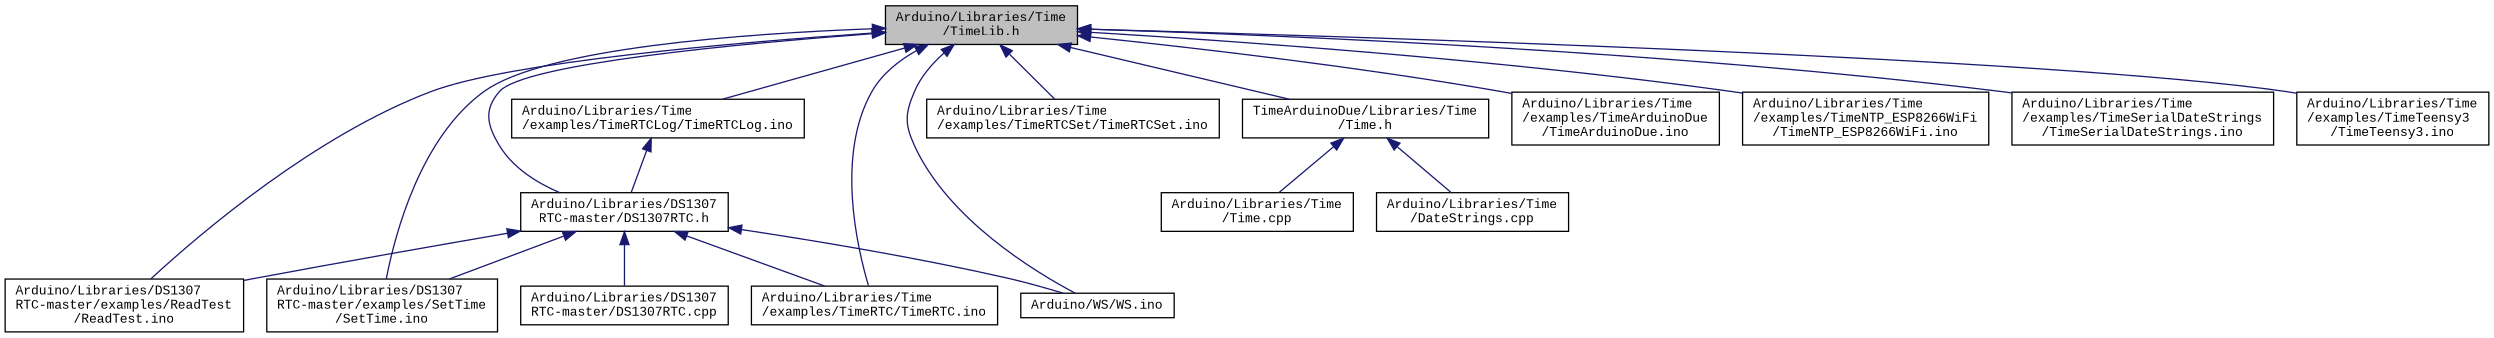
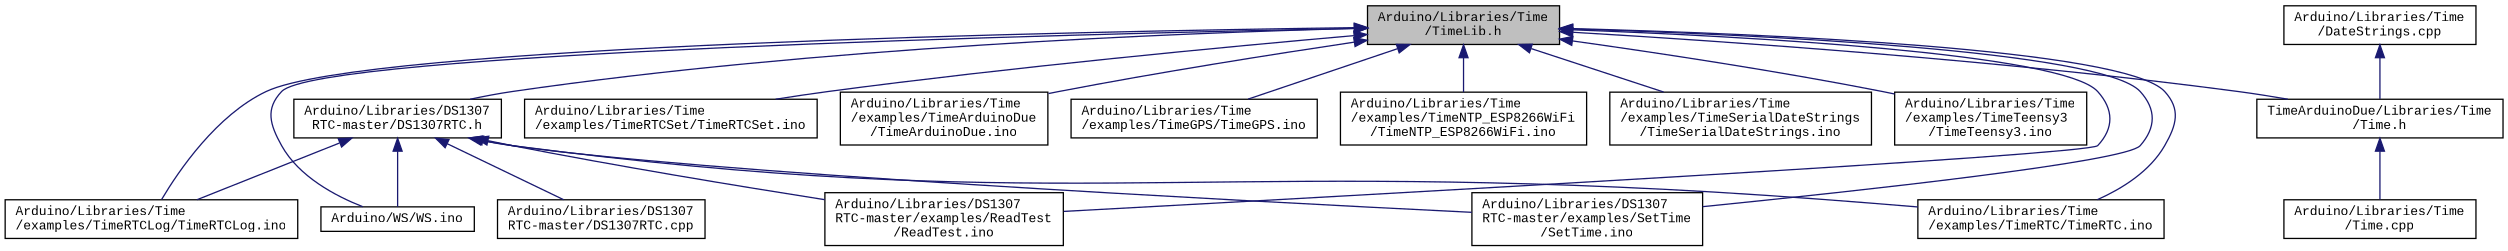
none -> (1194, 119)
(1424, 170) -> (2380, 78)
(639, 172) -> (268, 171)
